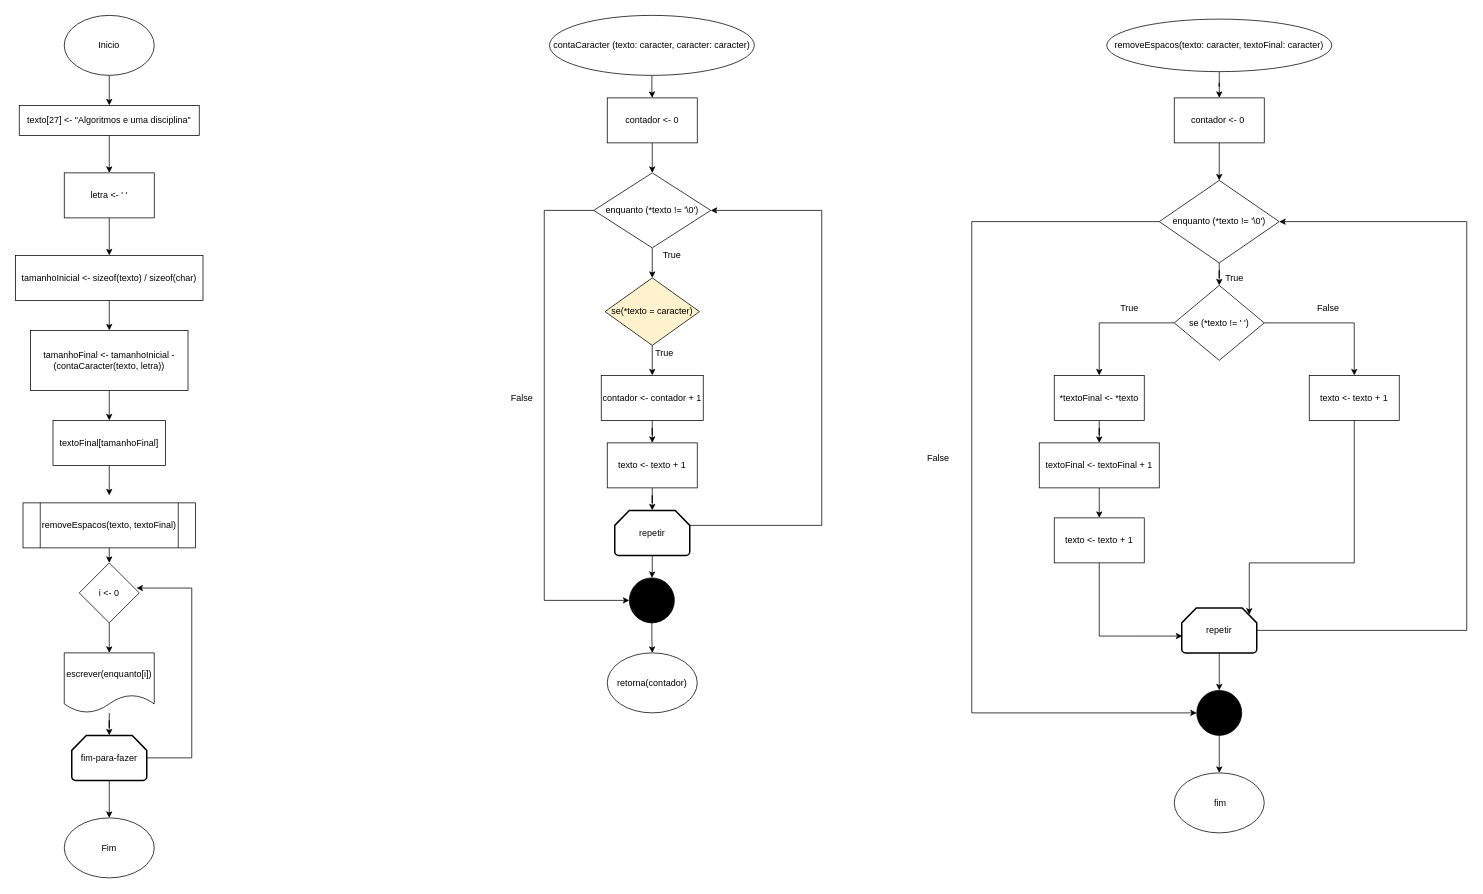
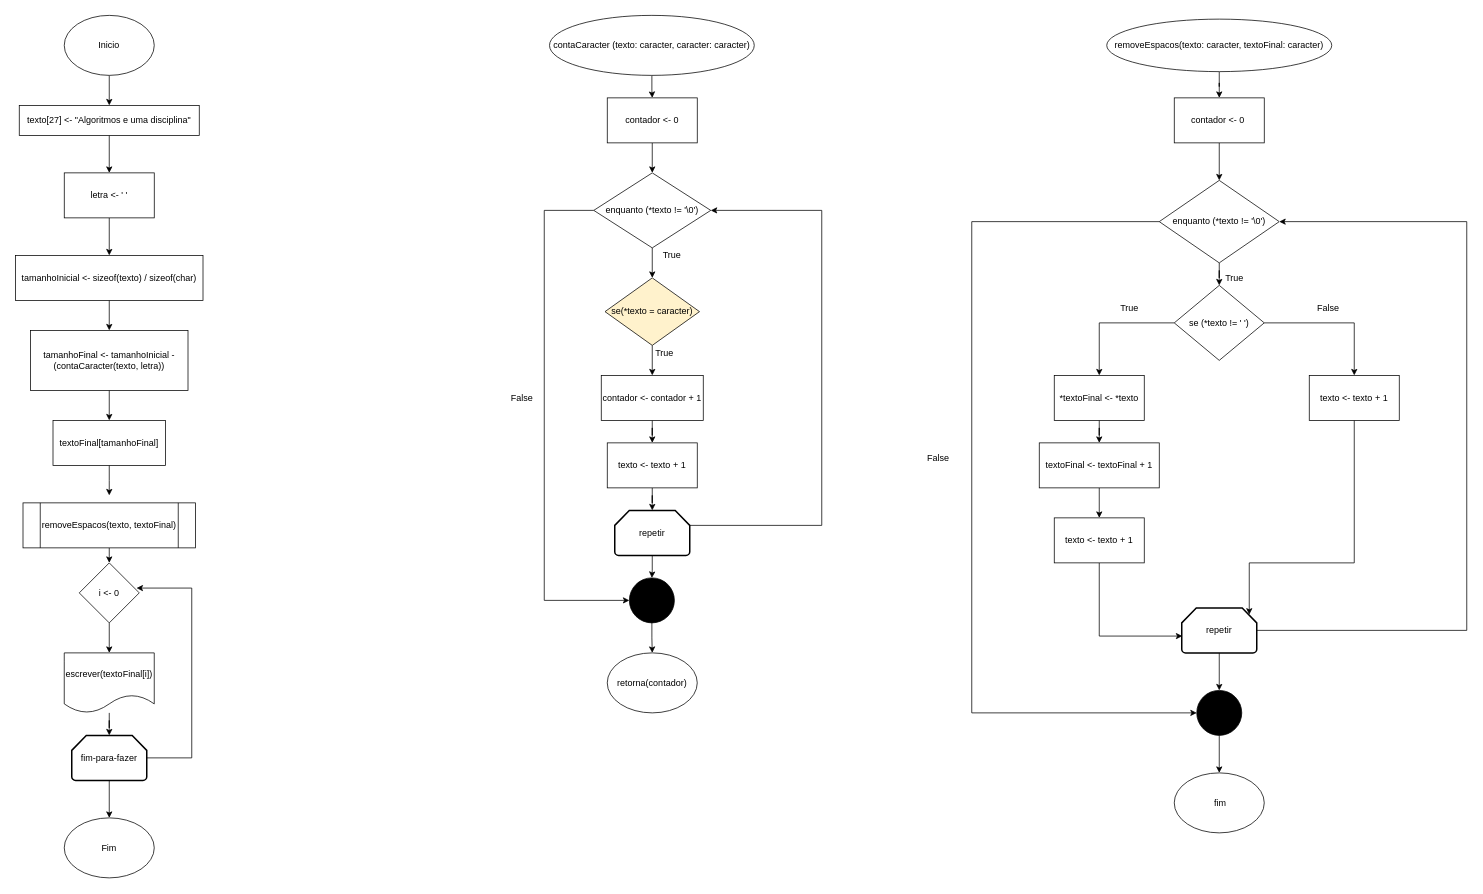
(109, 674) -> (109, 674)
